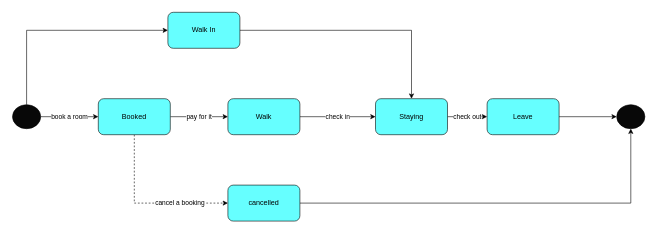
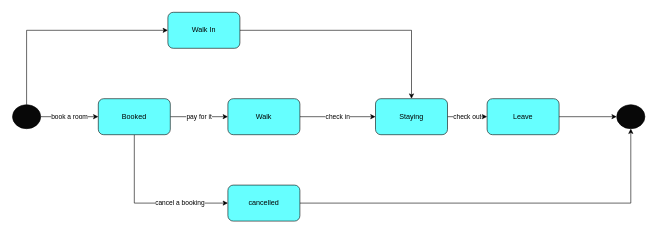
(134, 180) -> (134, 180)
